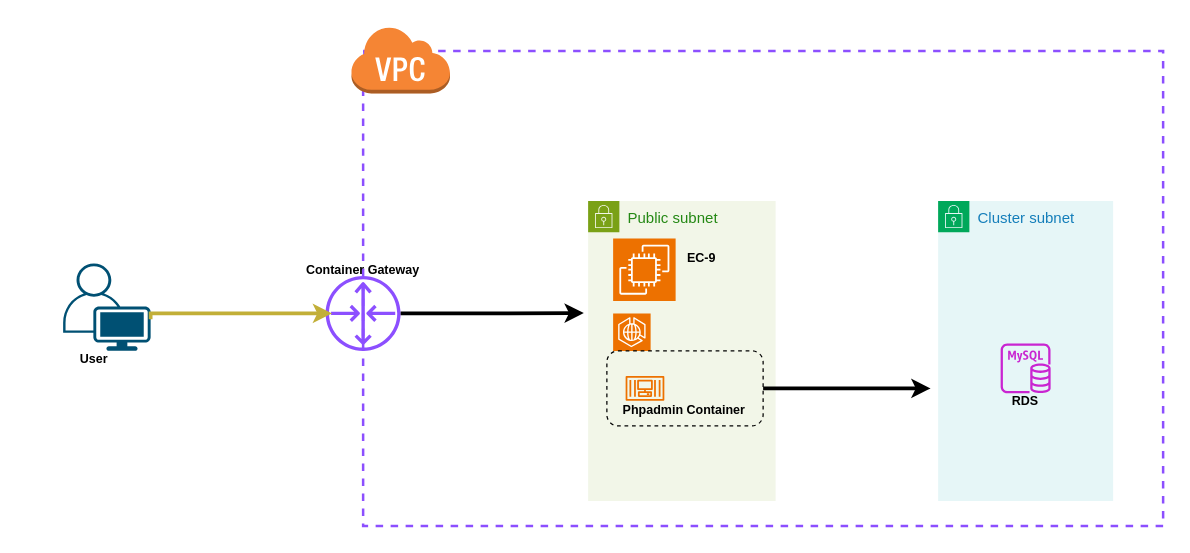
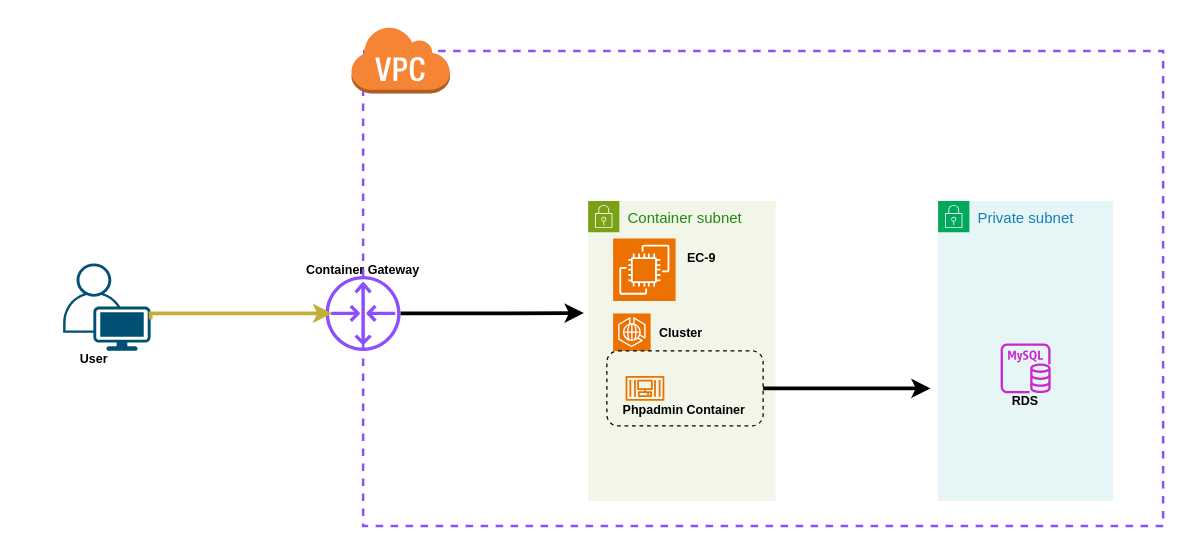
(677, 218) -> (691, 218)
(1033, 218) -> (1033, 218)
none -> (682, 332)
